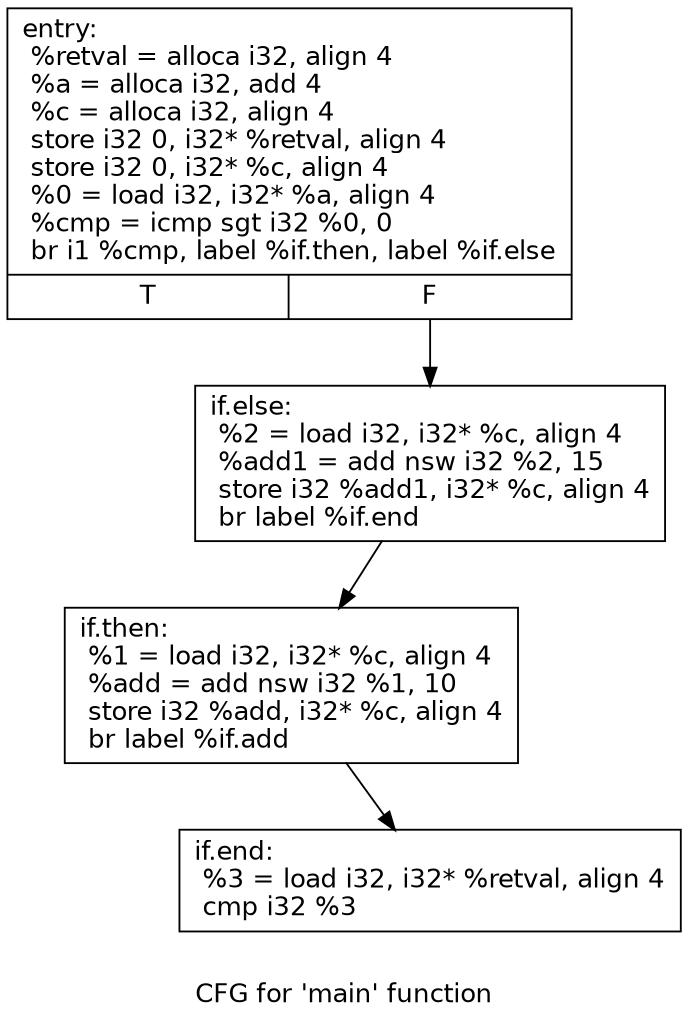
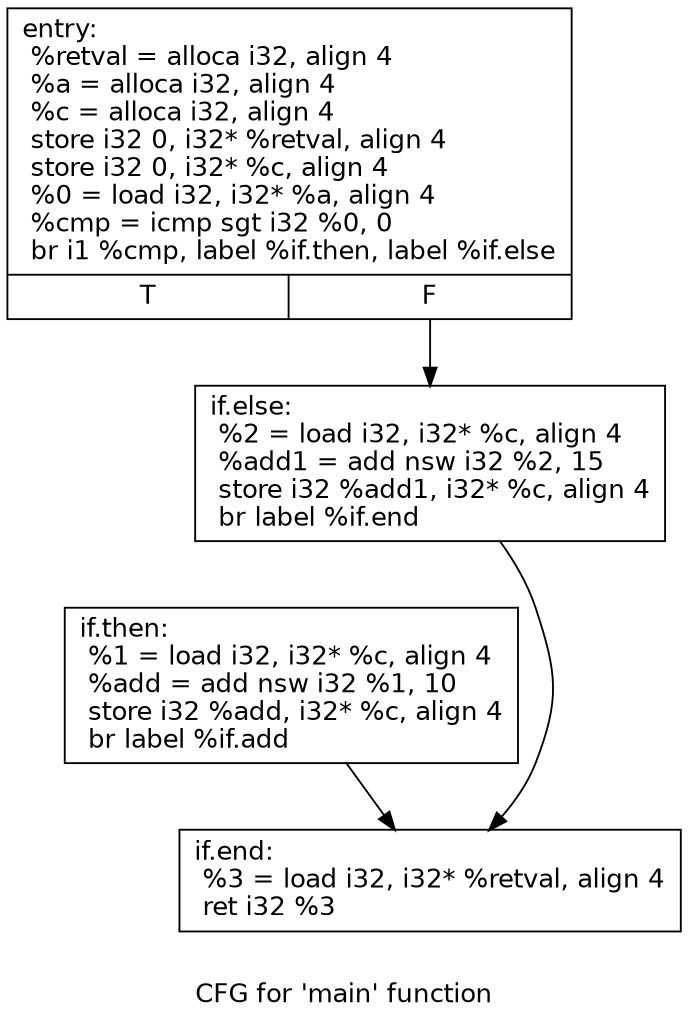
(173, 85) -> (179, 85)
(366, 566) -> (553, 679)
(276, 907) -> (265, 907)
